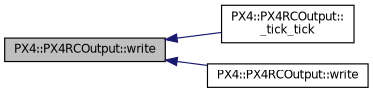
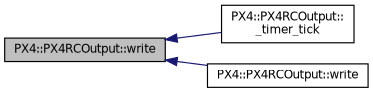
(288, 24) -> (288, 24)
